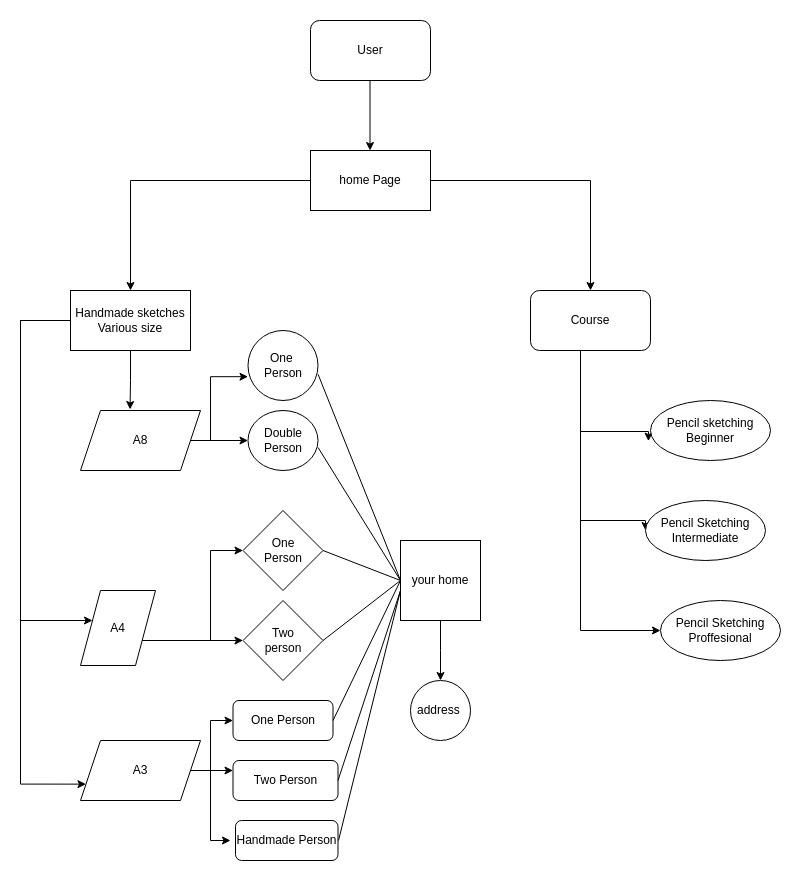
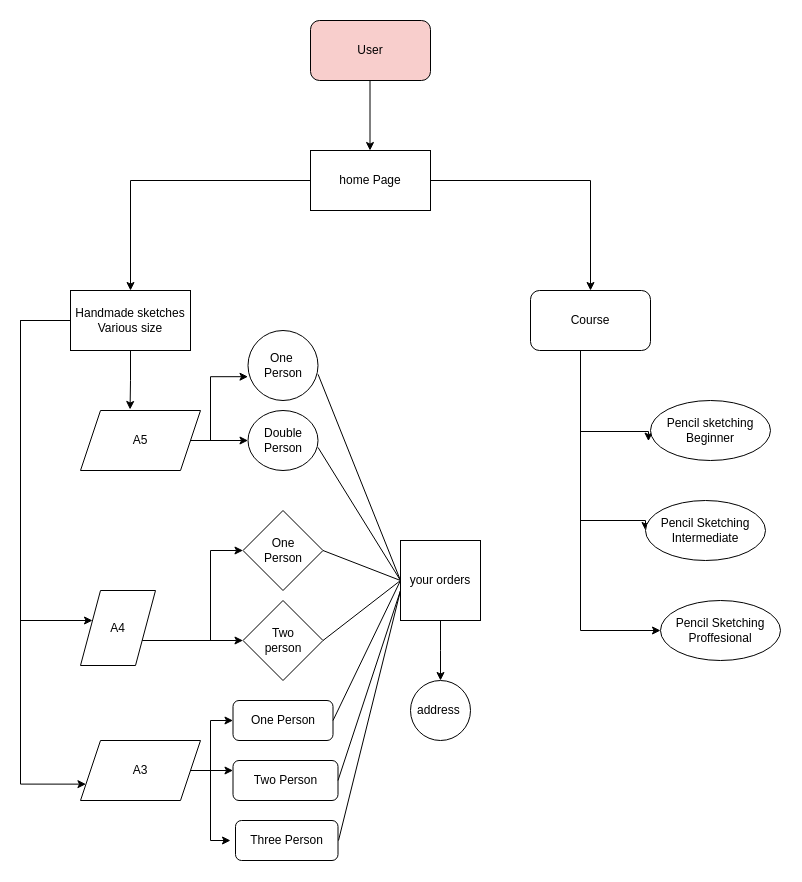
(371, 51) -> (371, 51)
(141, 441) -> (141, 441)
(441, 581) -> (441, 581)
(287, 841) -> (287, 841)
